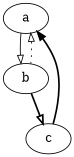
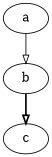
(32, 53) -> none
(59, 80) -> none
